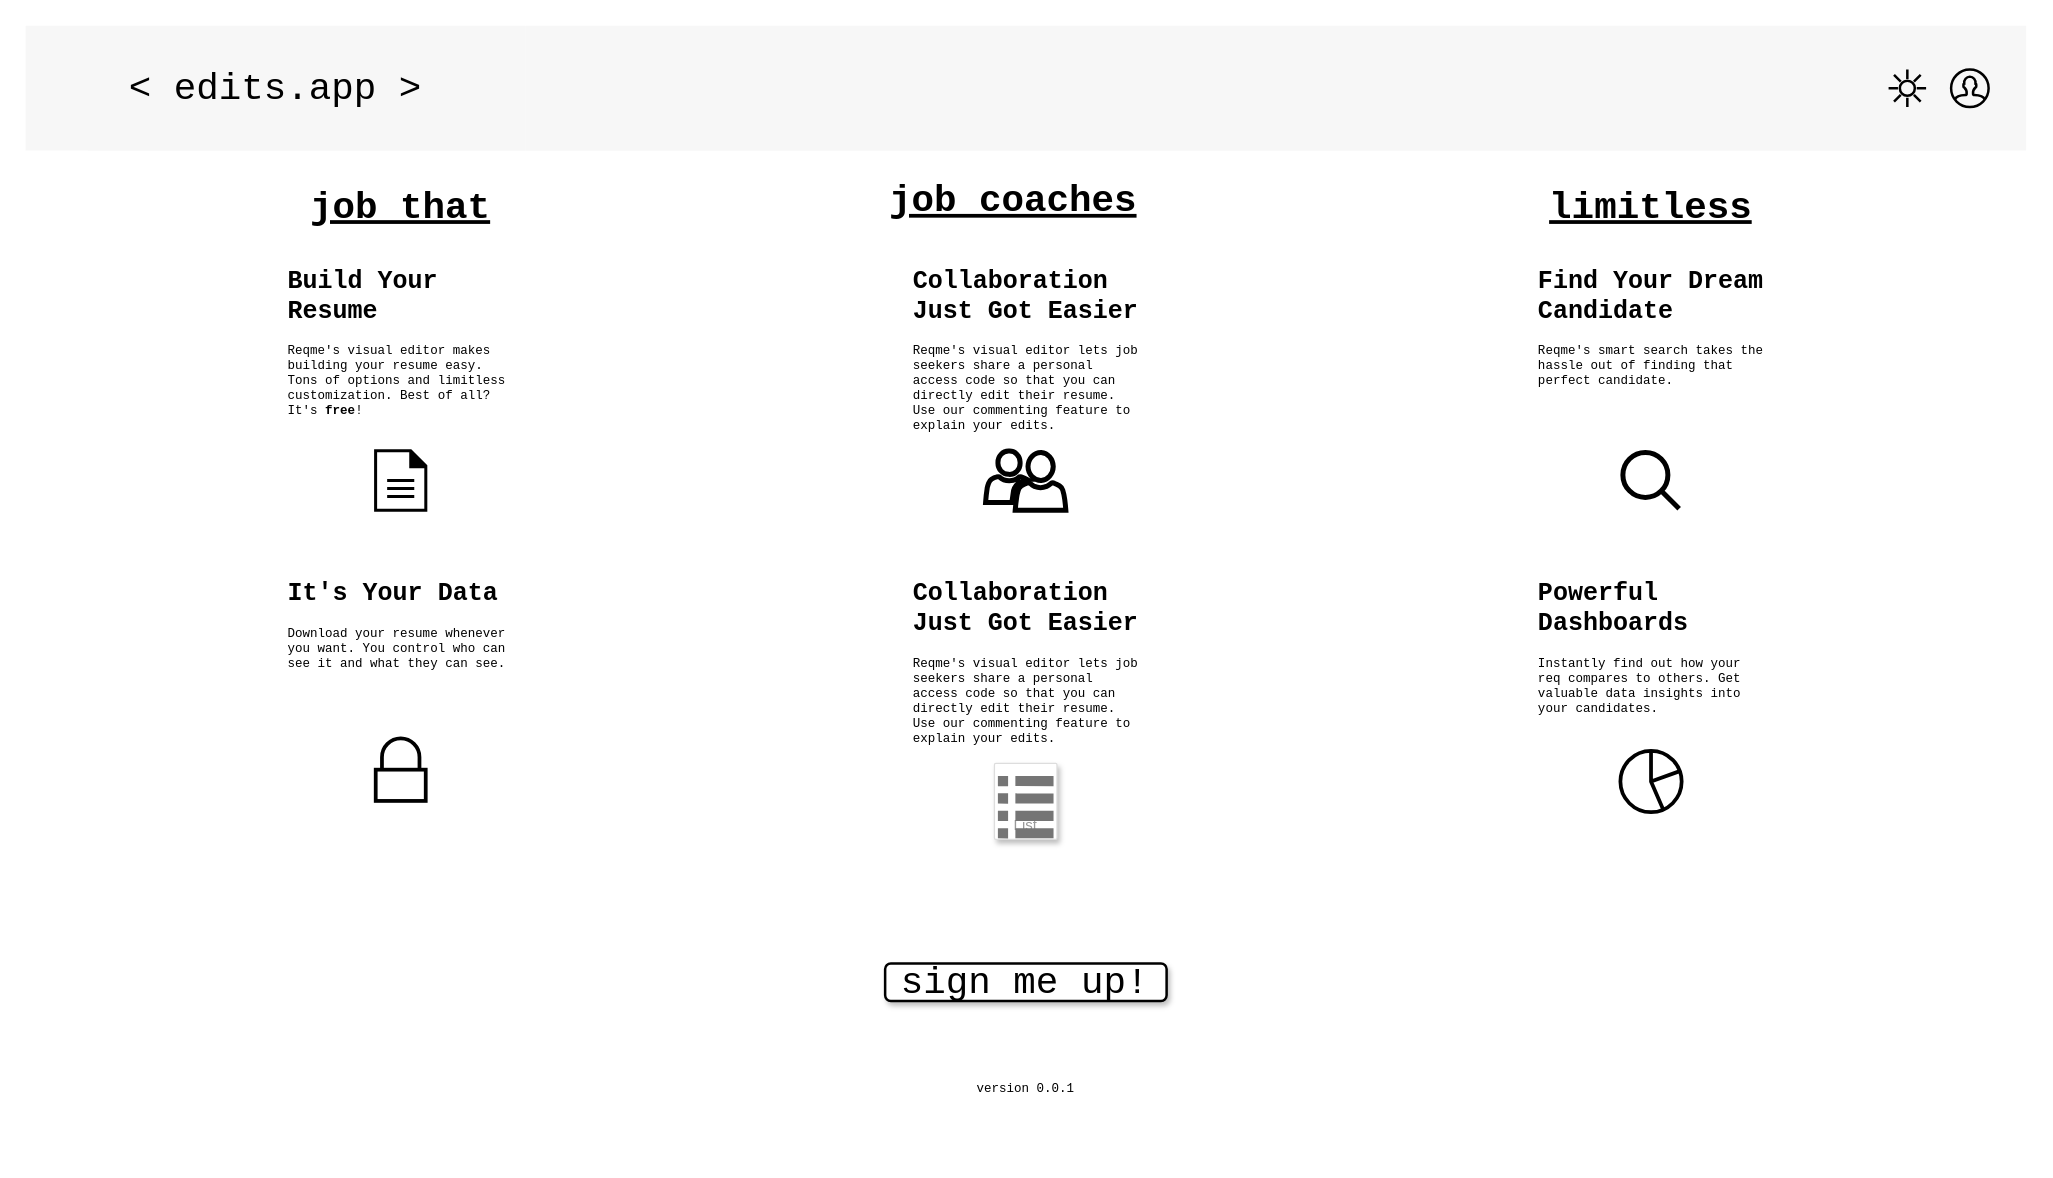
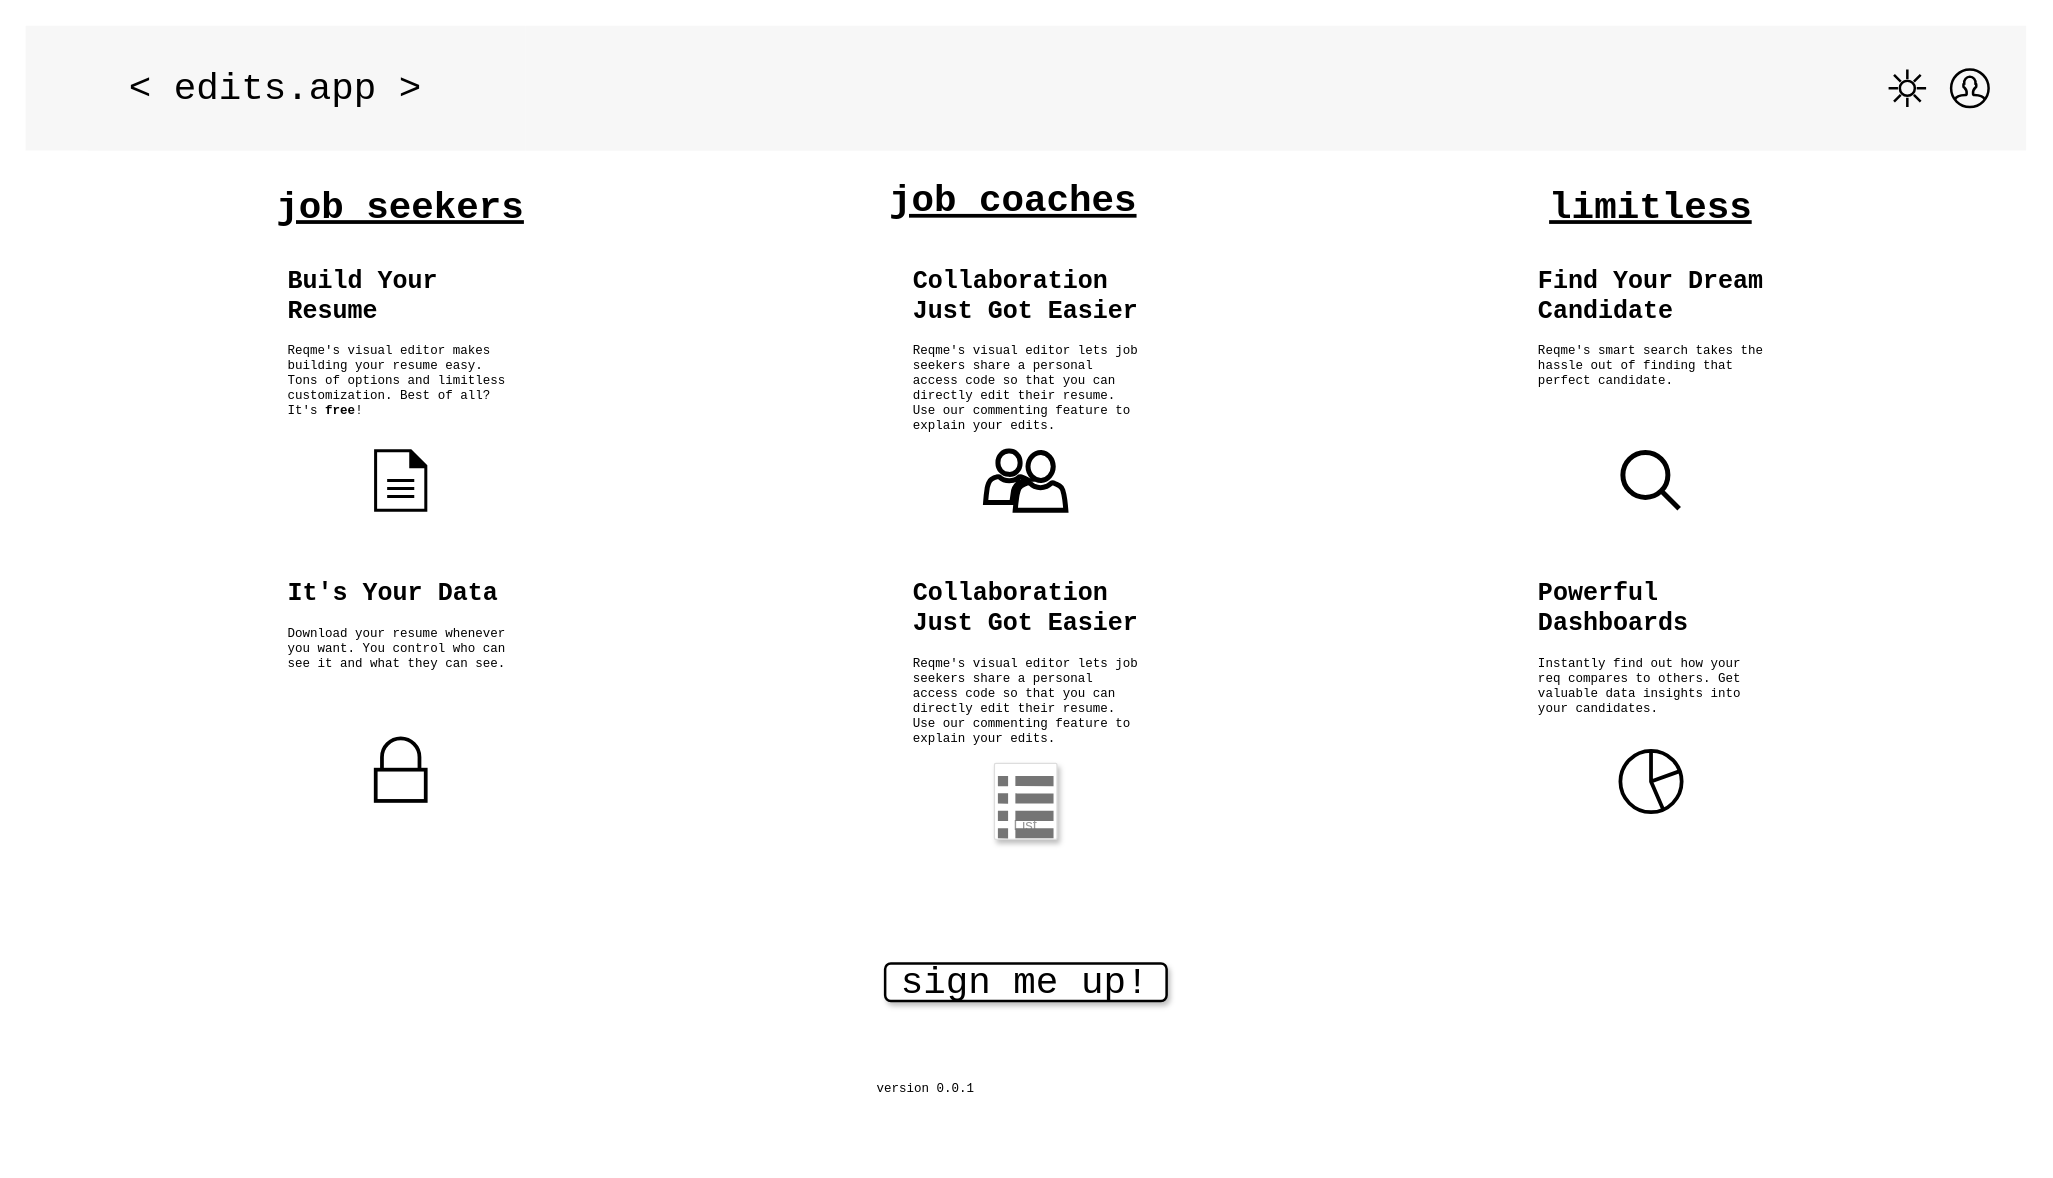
(401, 207) -> (401, 207)
(1026, 1088) -> (926, 1088)
